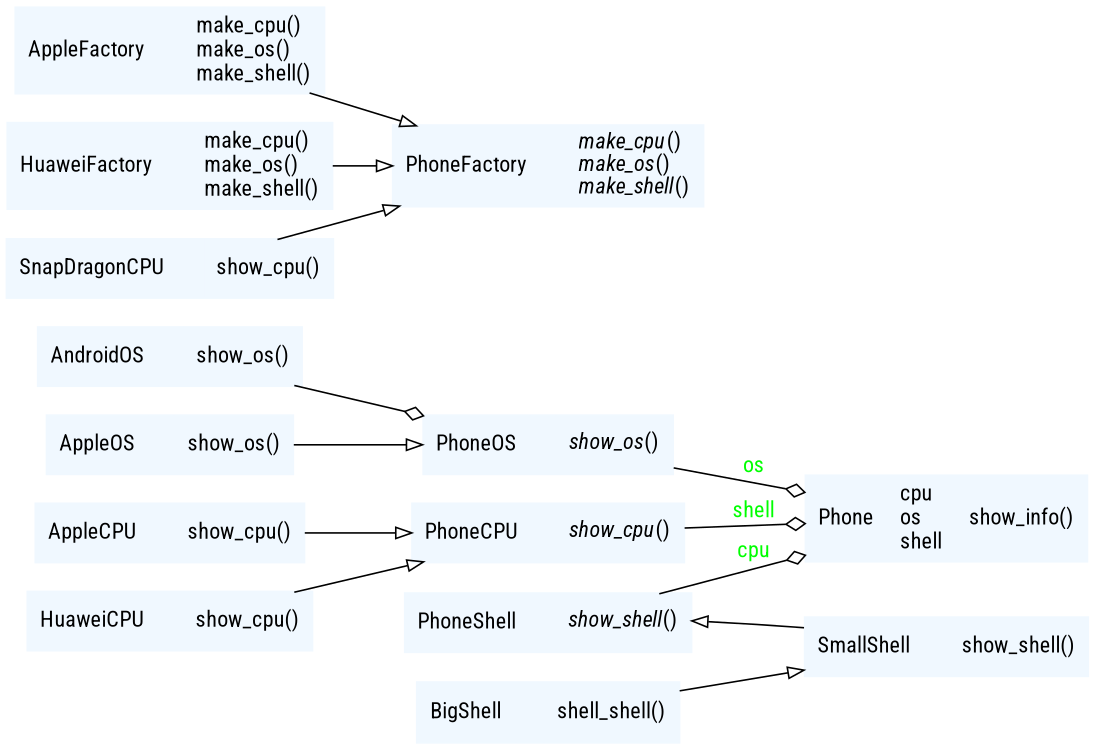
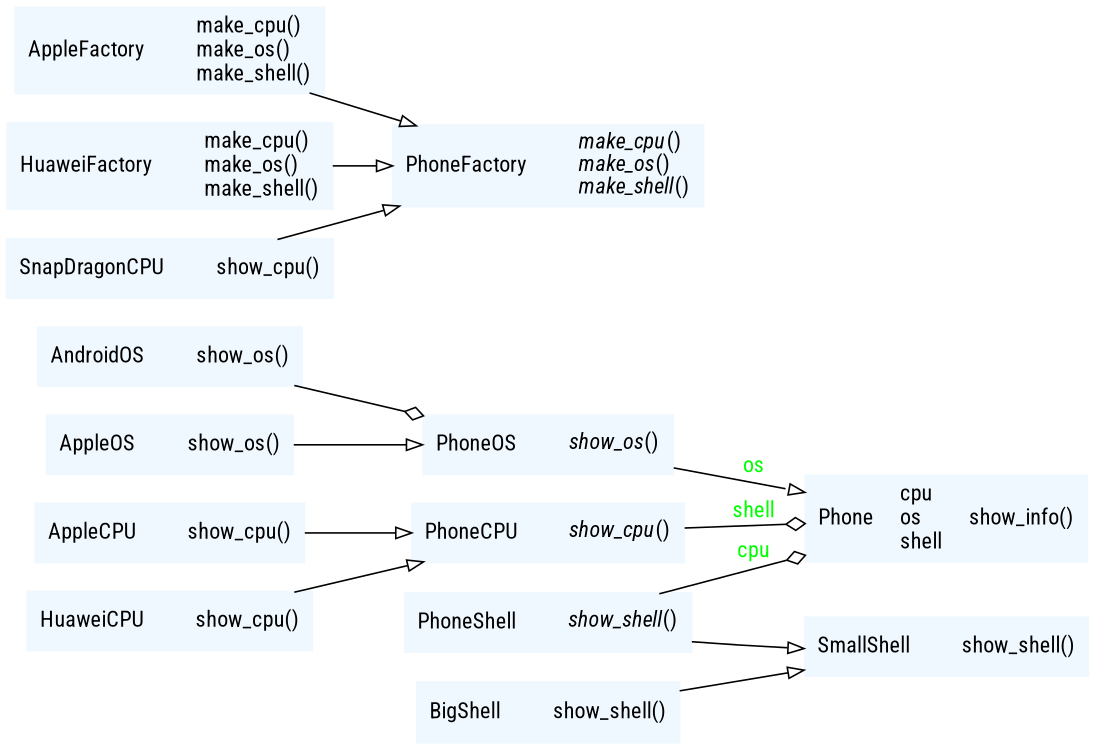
(730, 478) -> (730, 478)
(756, 624) -> (740, 645)
(611, 711) -> (610, 711)
